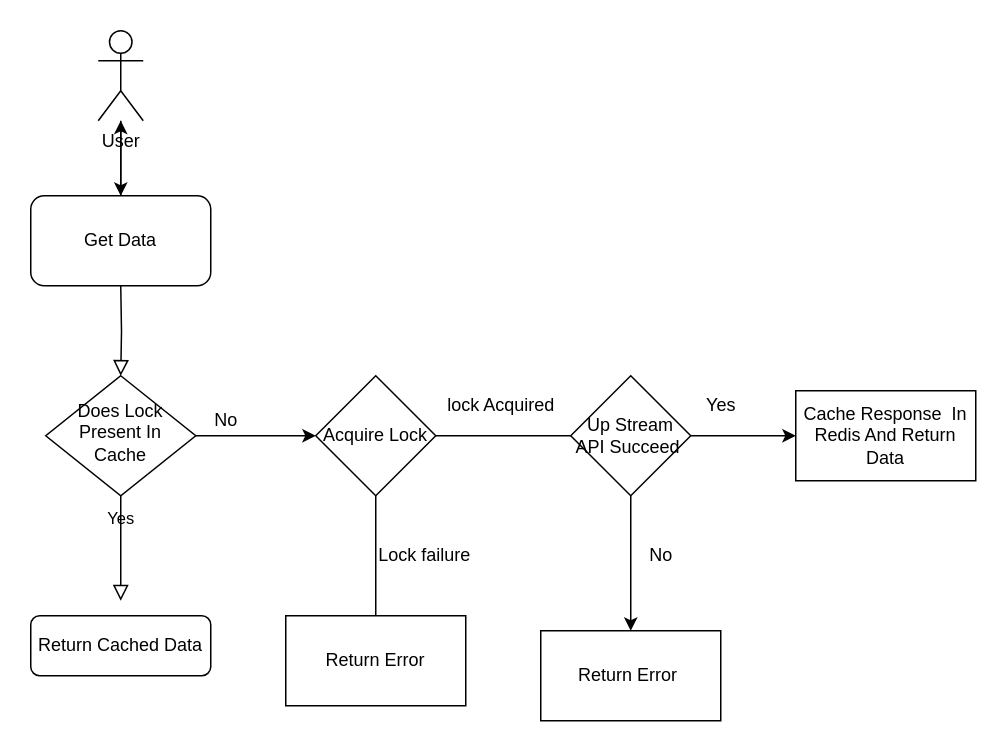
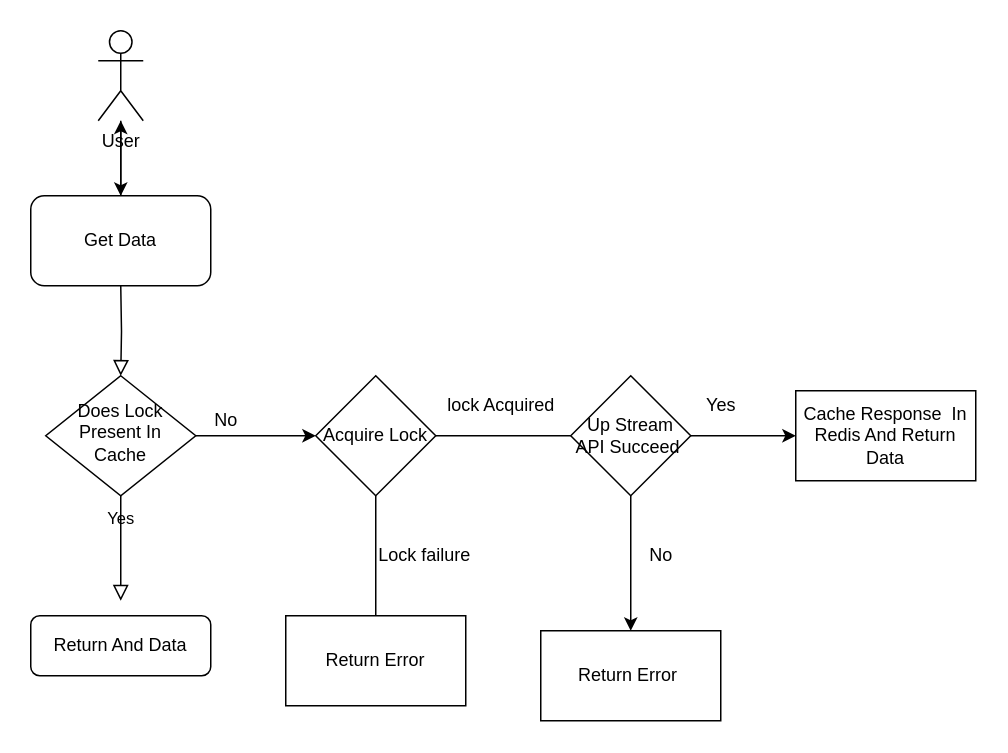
(121, 646) -> (121, 646)
